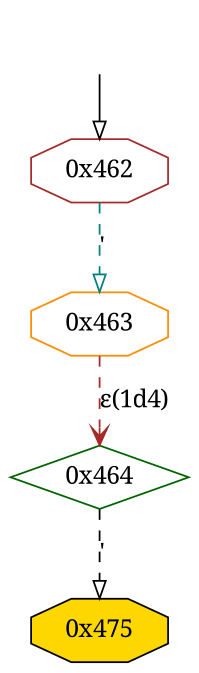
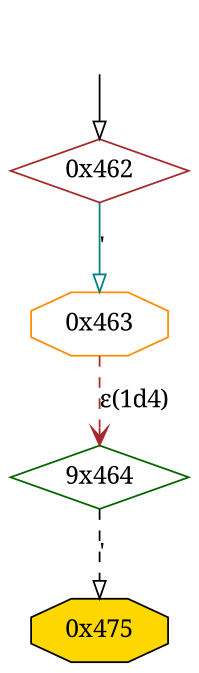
(100, 171) -> (100, 171)
(100, 239) -> (100, 239)
(100, 477) -> (100, 477)
